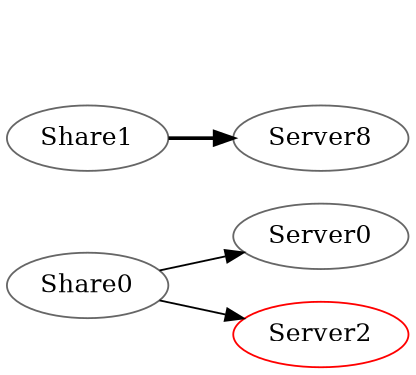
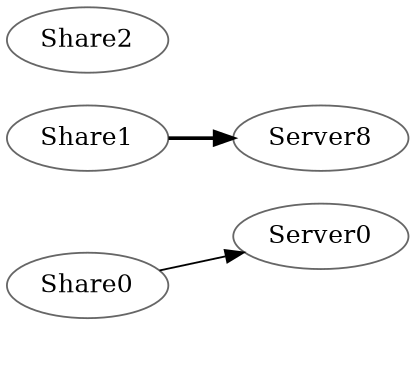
none -> (88, 40)
(321, 335) -> none
